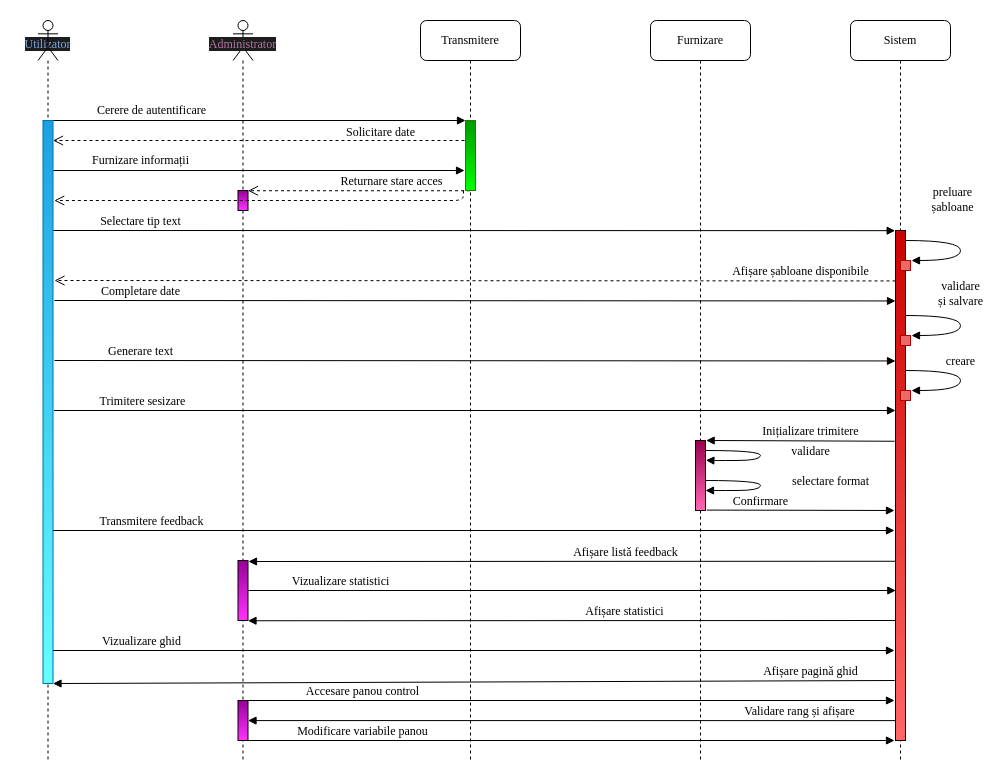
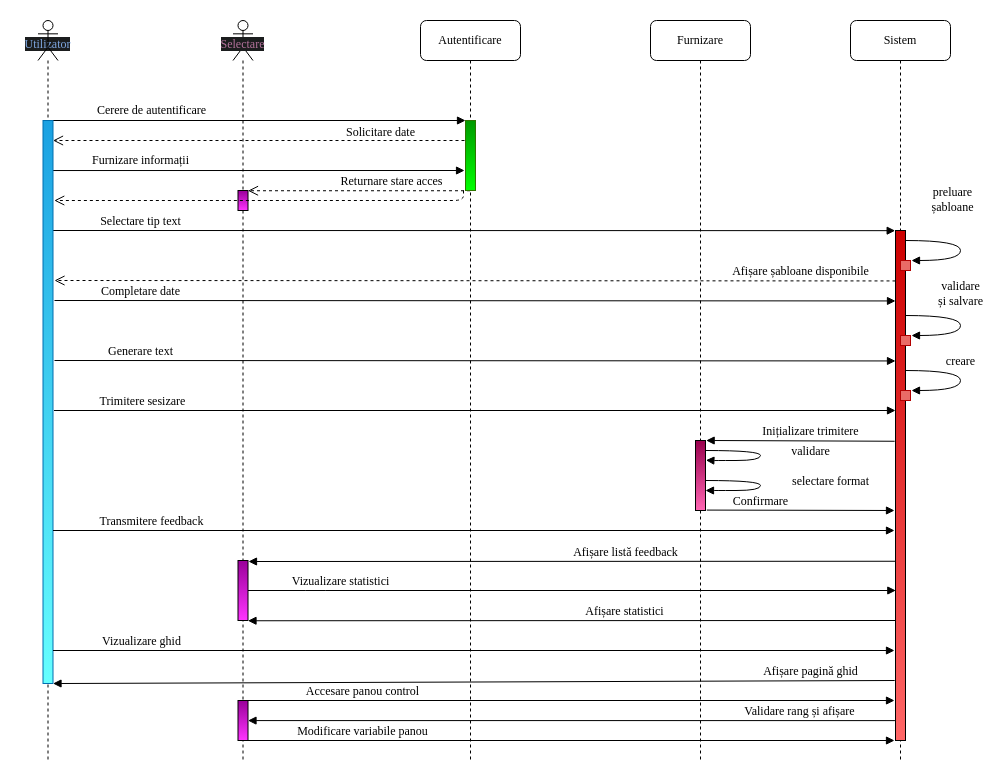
(471, 41) -> (471, 41)
(243, 45) -> (243, 45)
